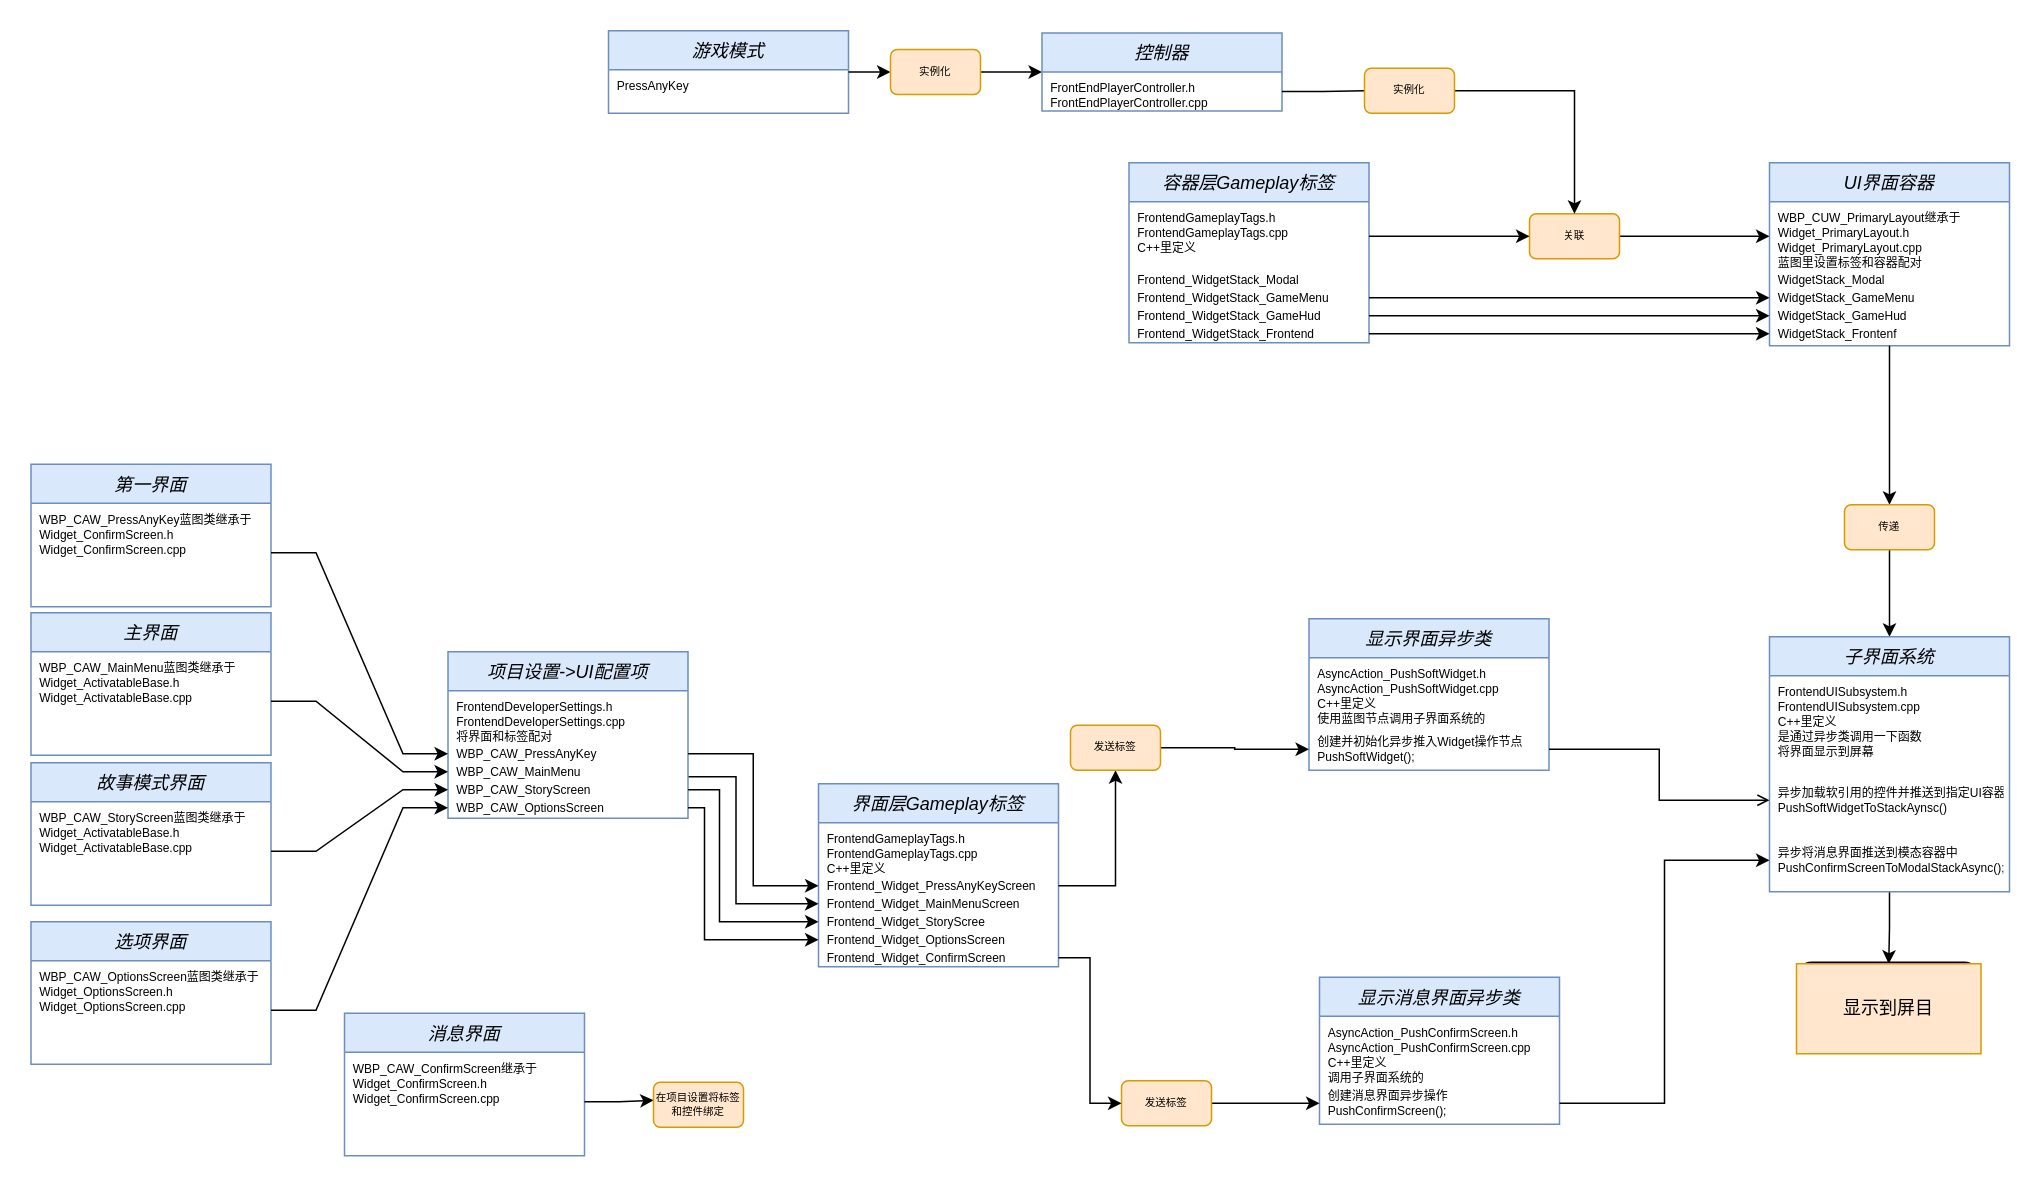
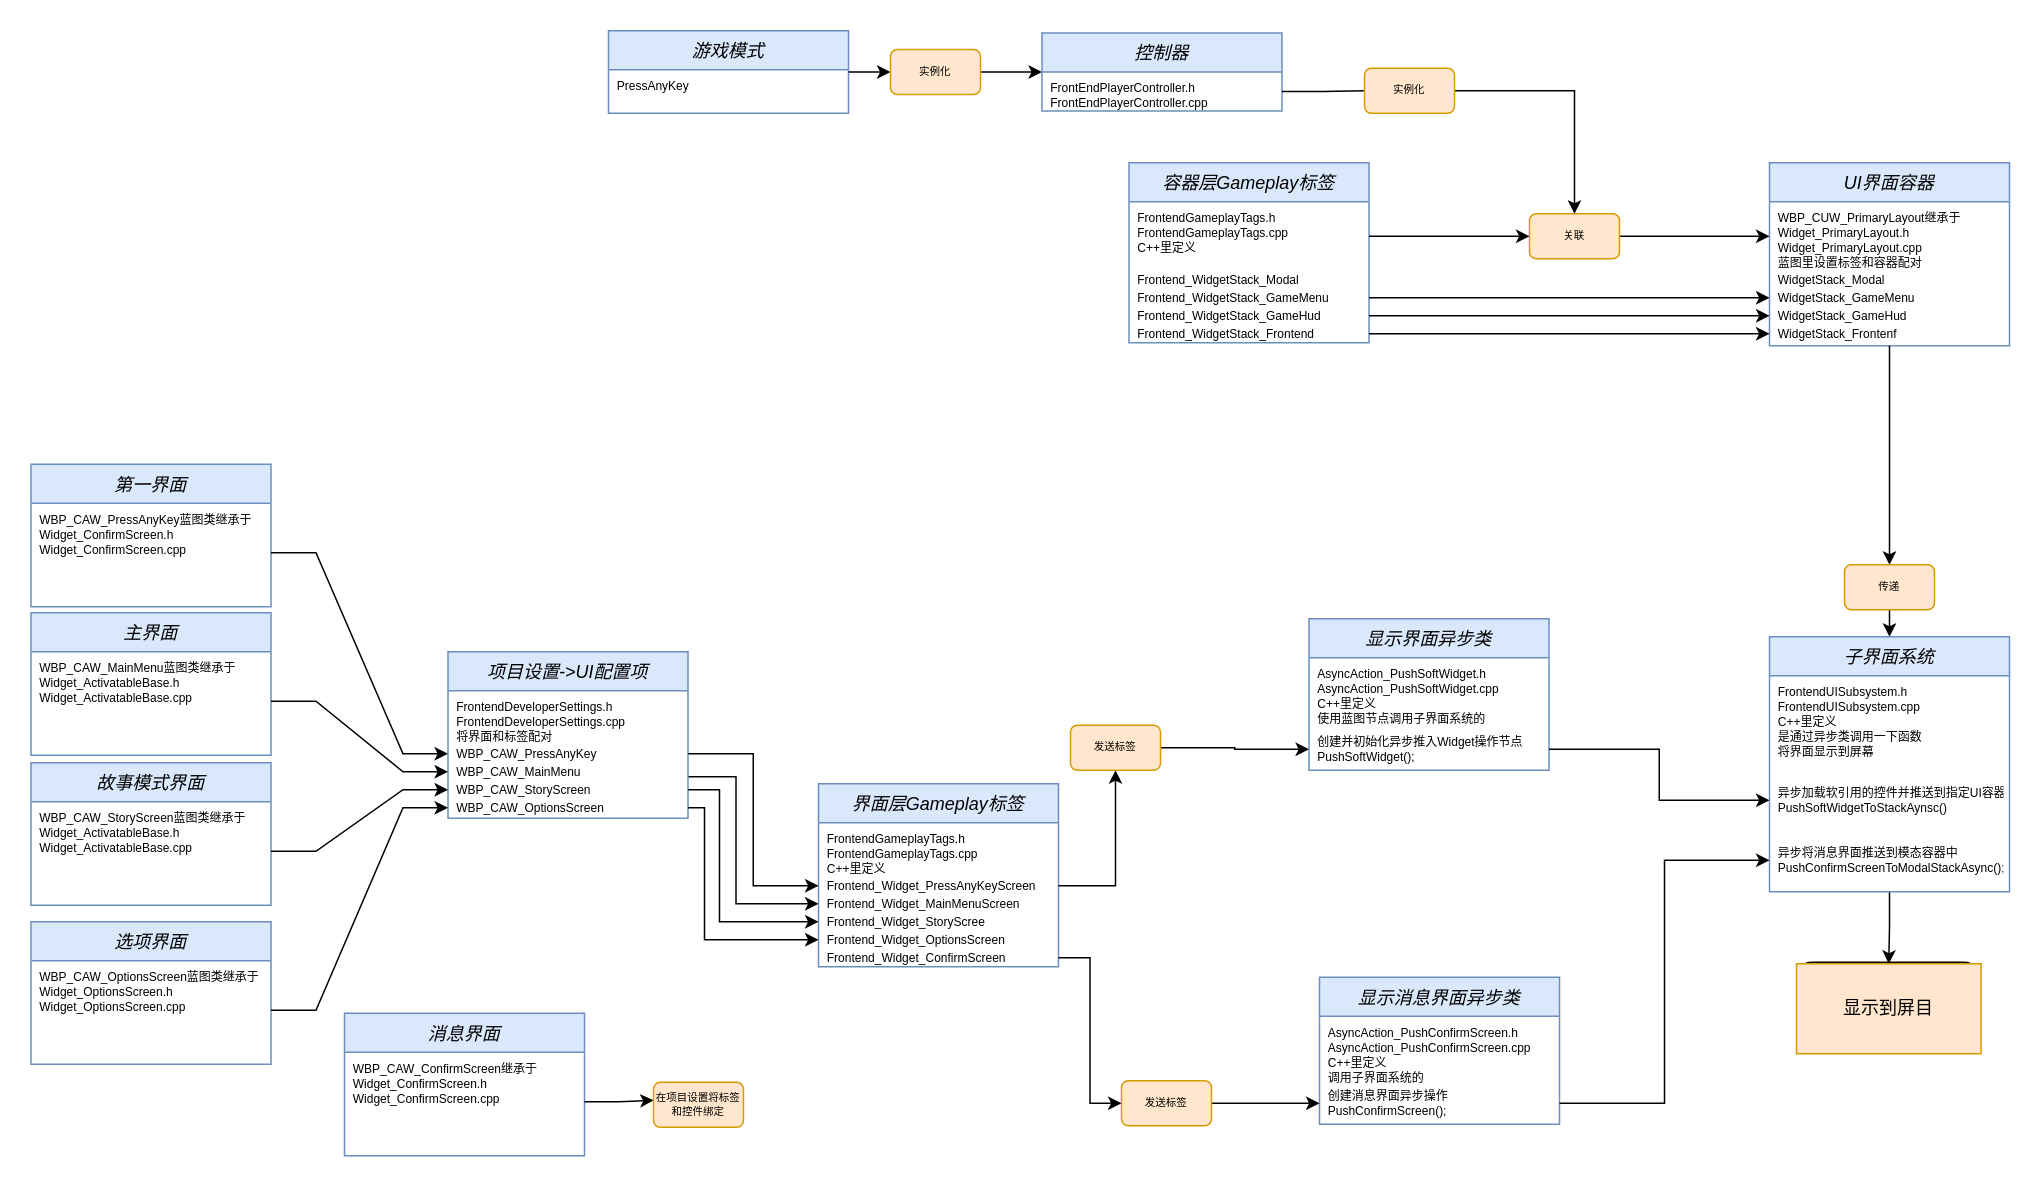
(1889, 527) -> (1889, 587)
(1760, 800) -> (1758, 800)
